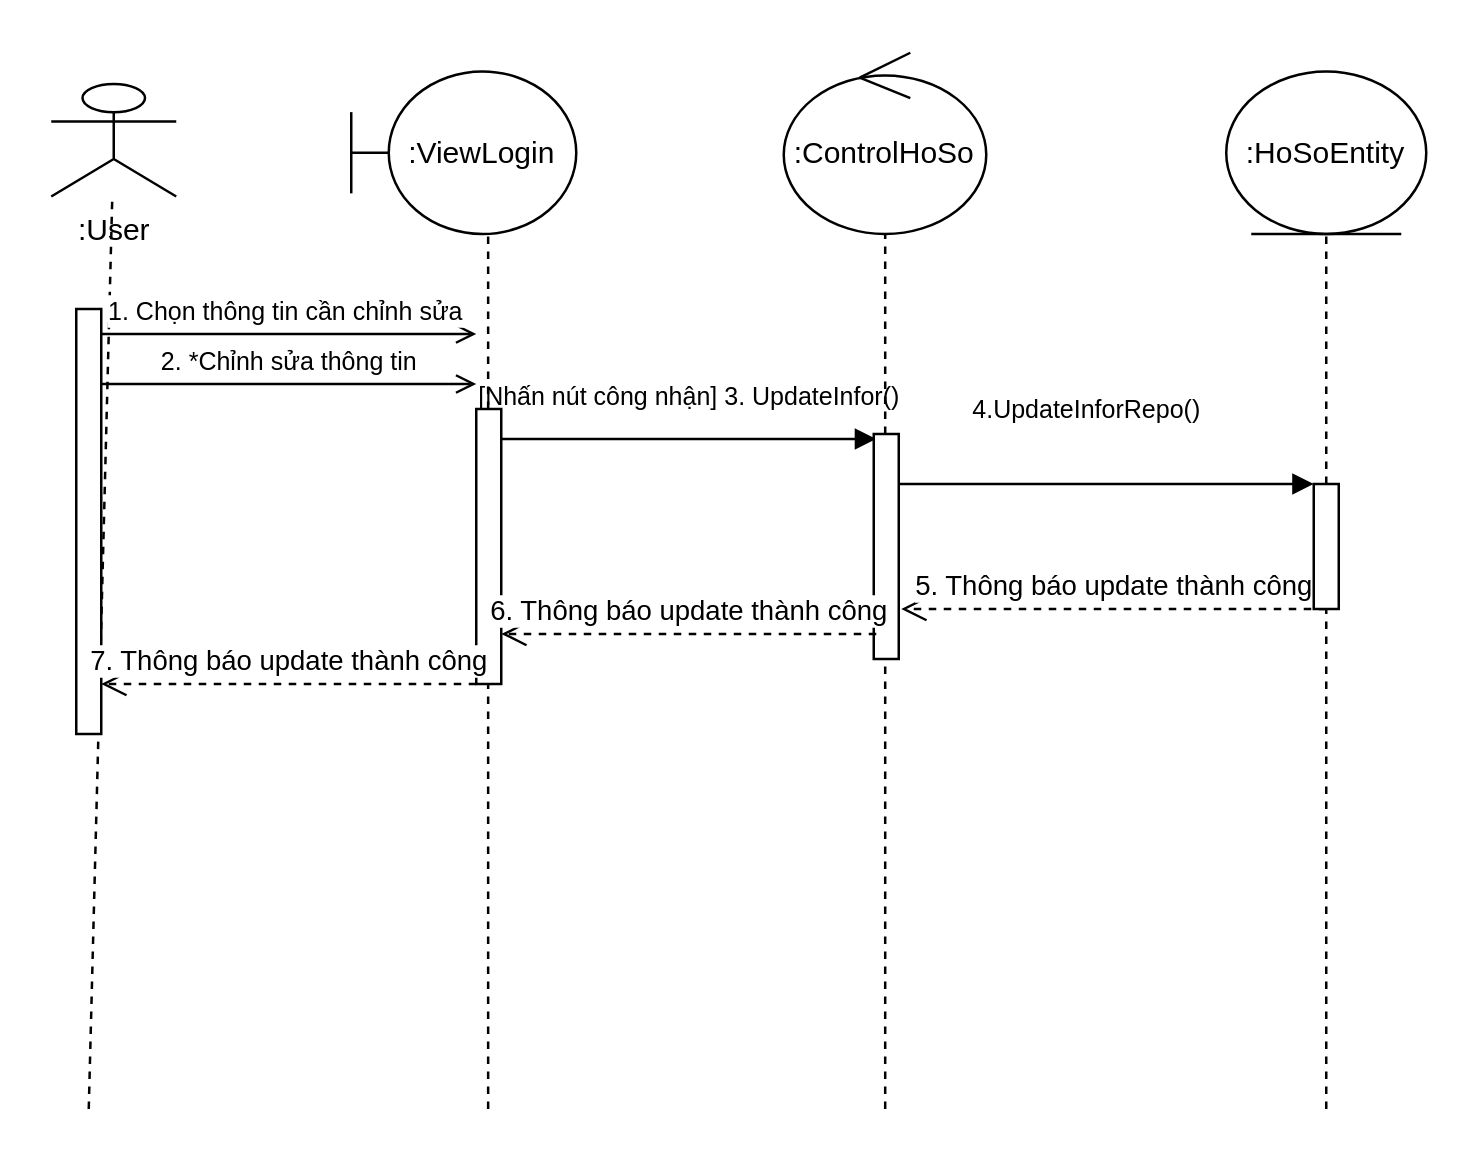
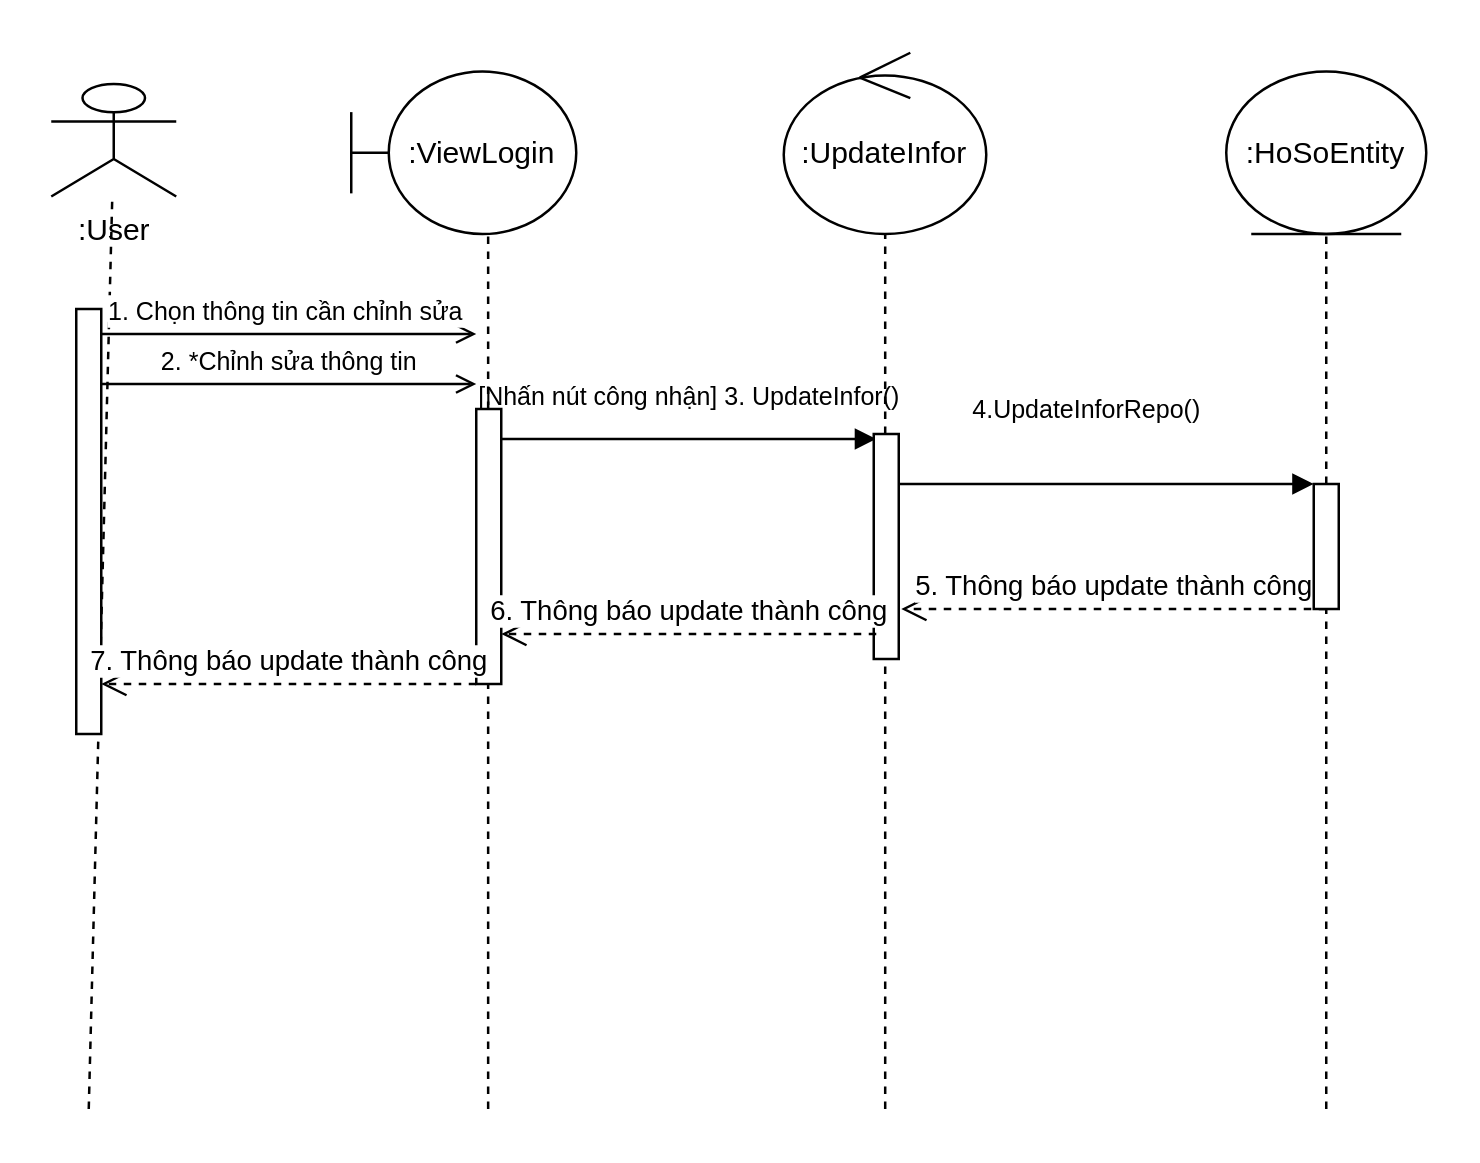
(885, 154) -> (885, 154)
